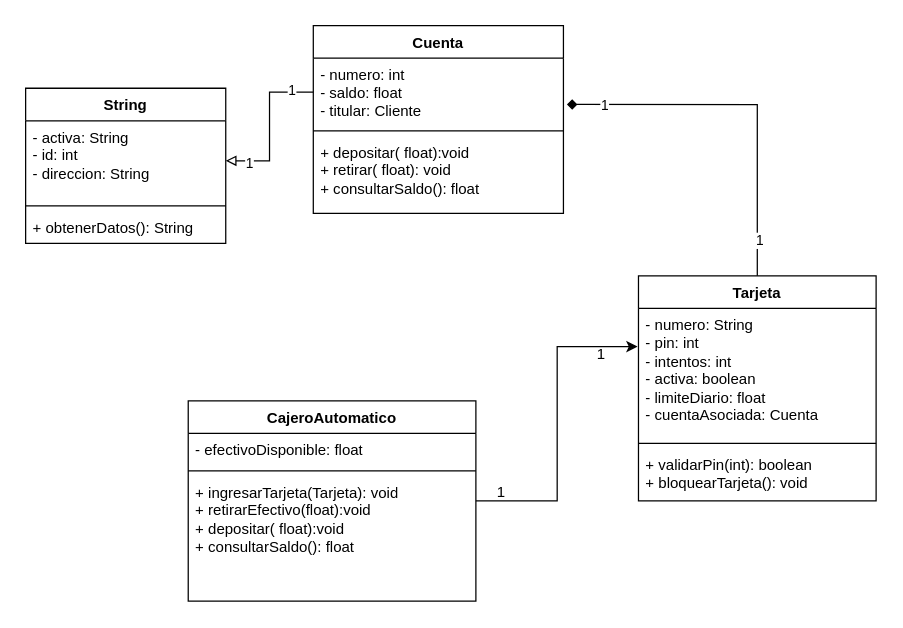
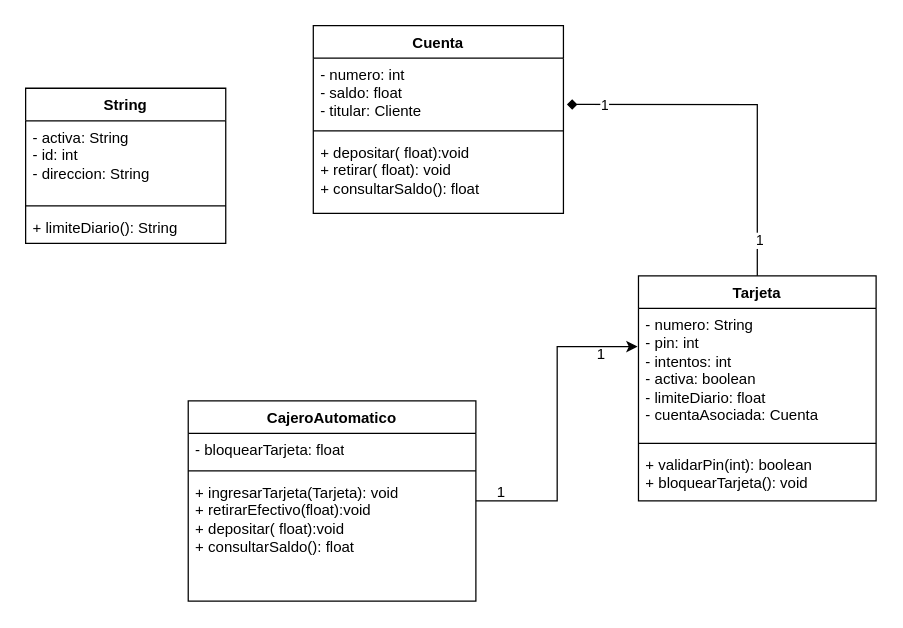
(269, 122) -> none
(126, 228) -> (116, 228)
(293, 451) -> (287, 451)
